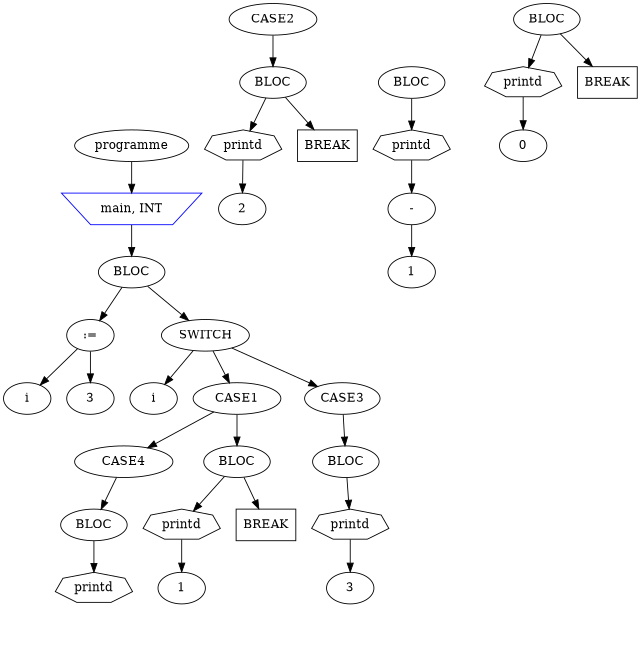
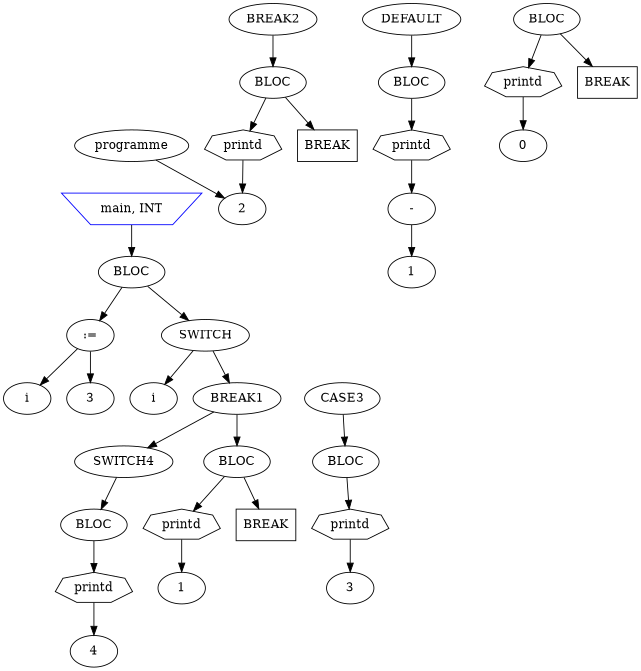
(273, 19) -> (273, 19)
none -> (412, 19)
(132, 173) -> (186, 177)
(271, 365) -> none
(237, 399) -> (237, 399)
(124, 462) -> (124, 462)
none -> (94, 651)
